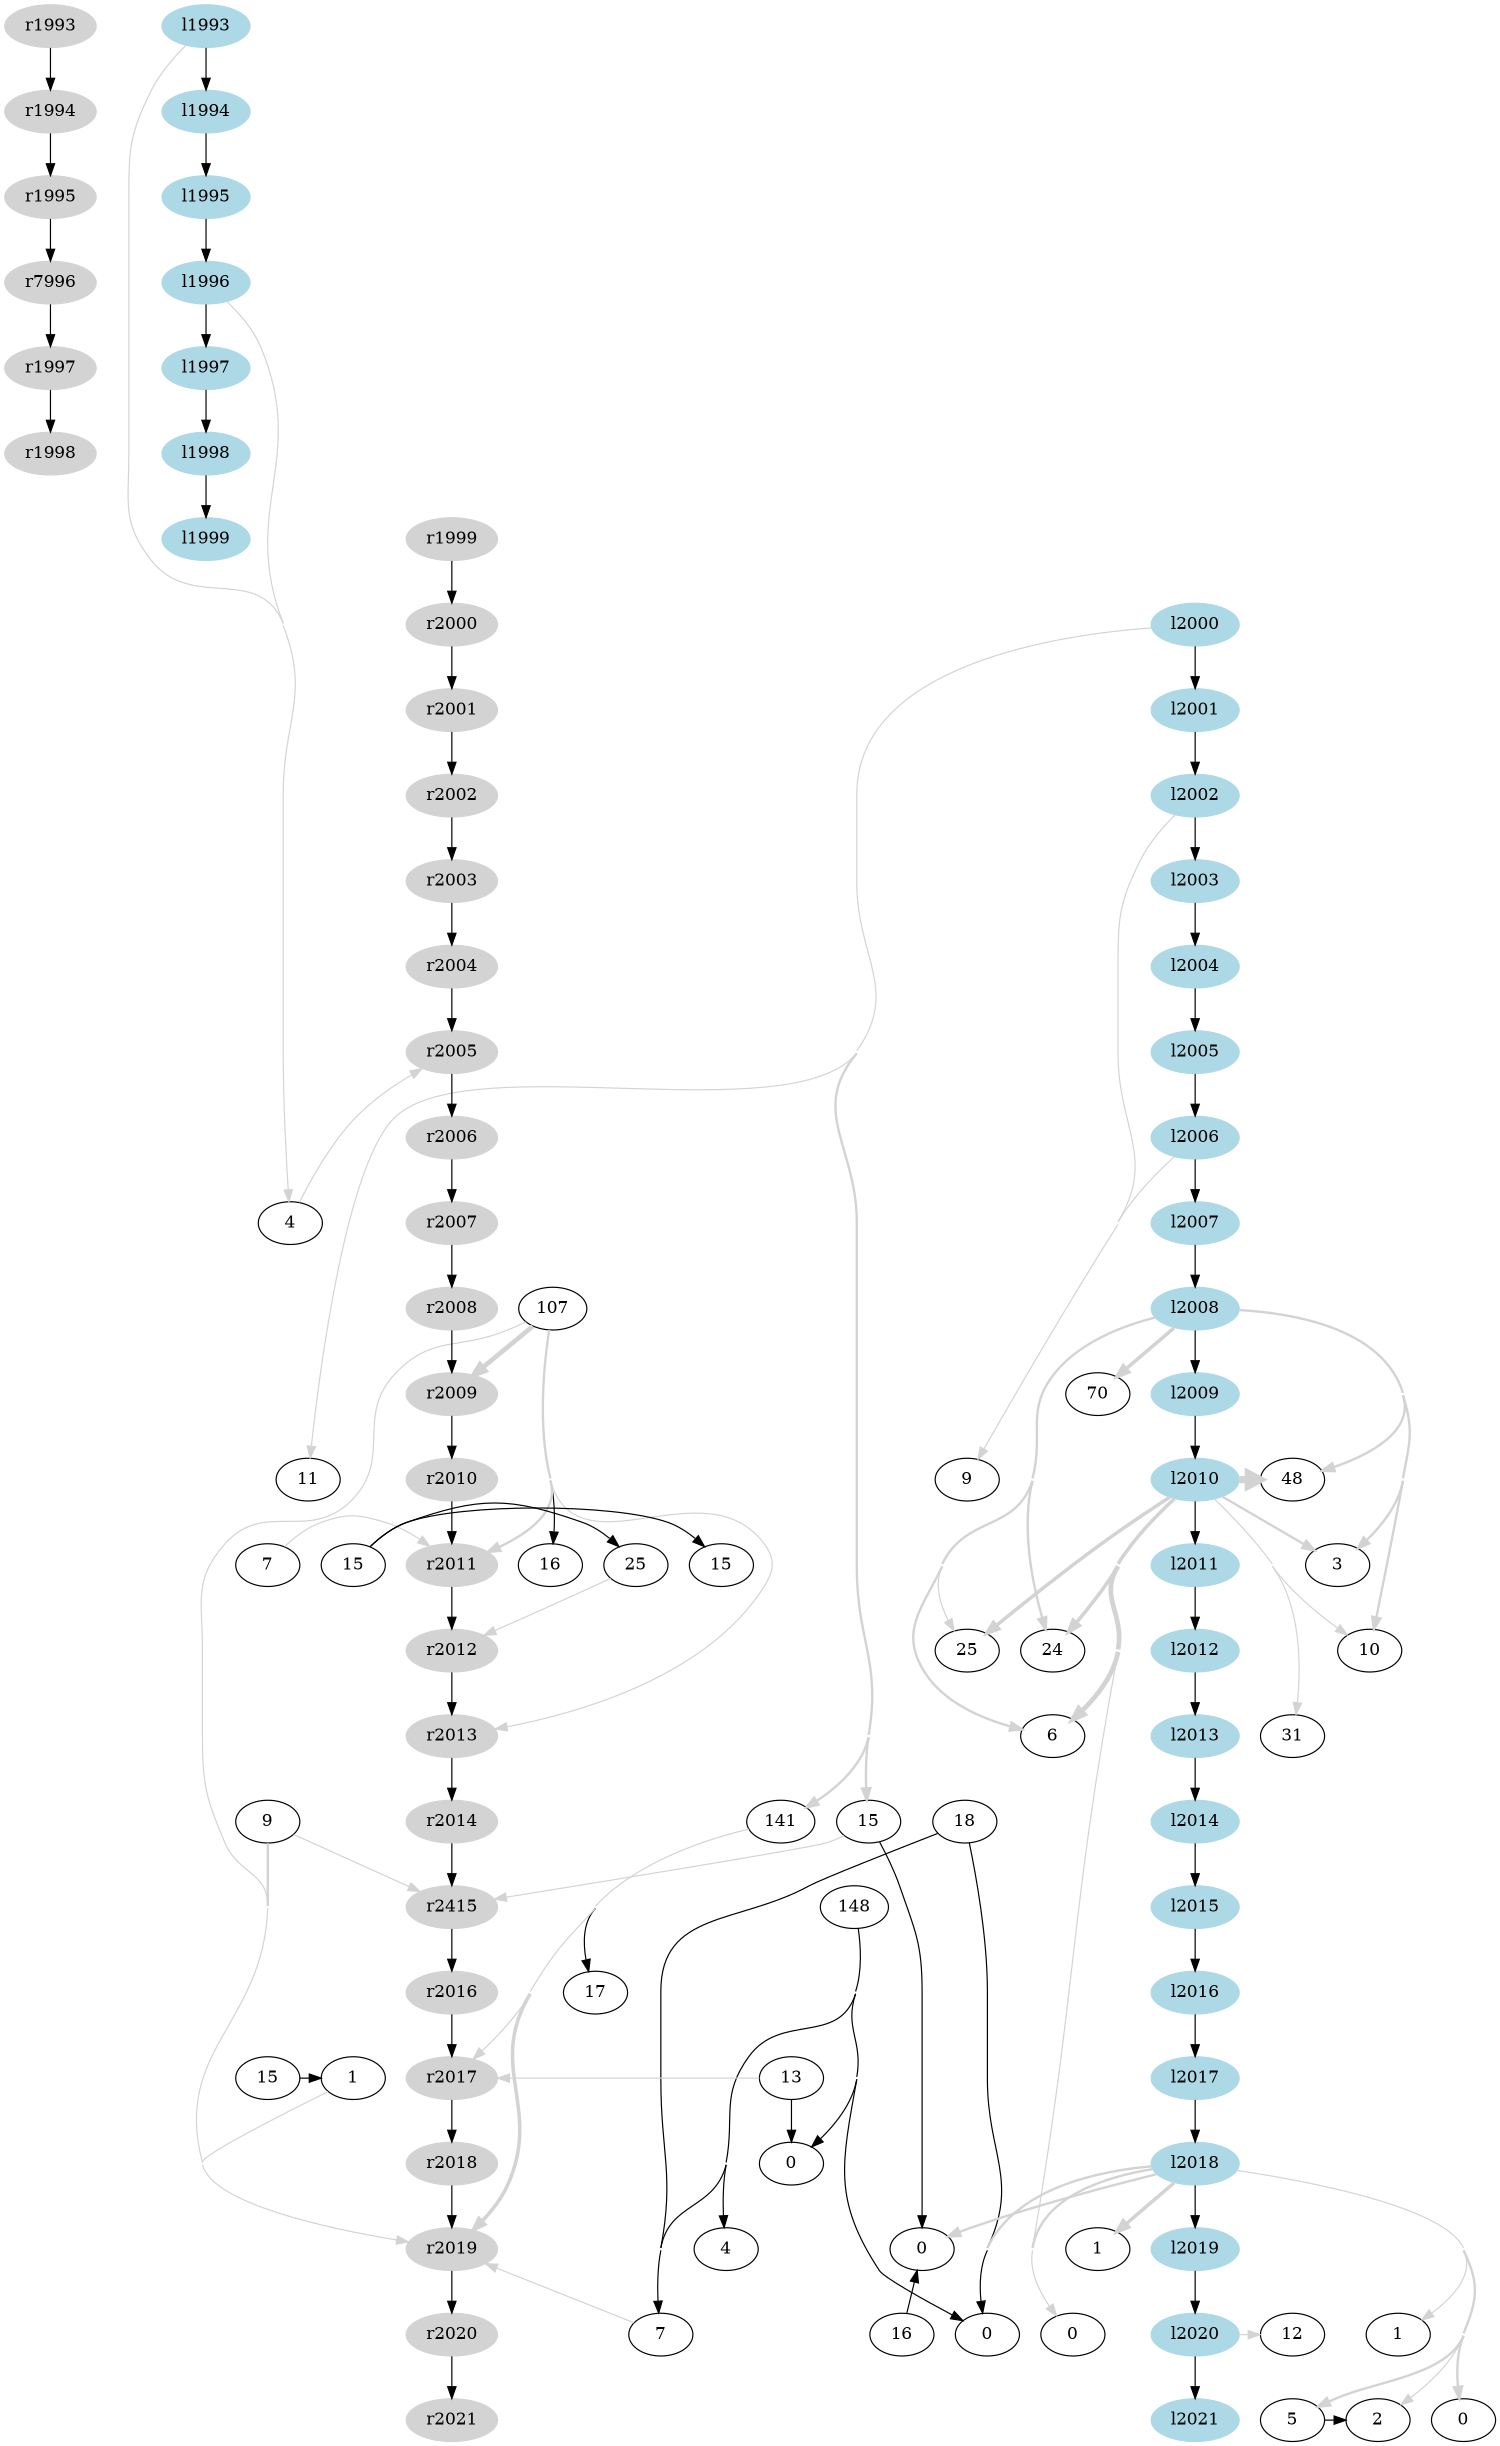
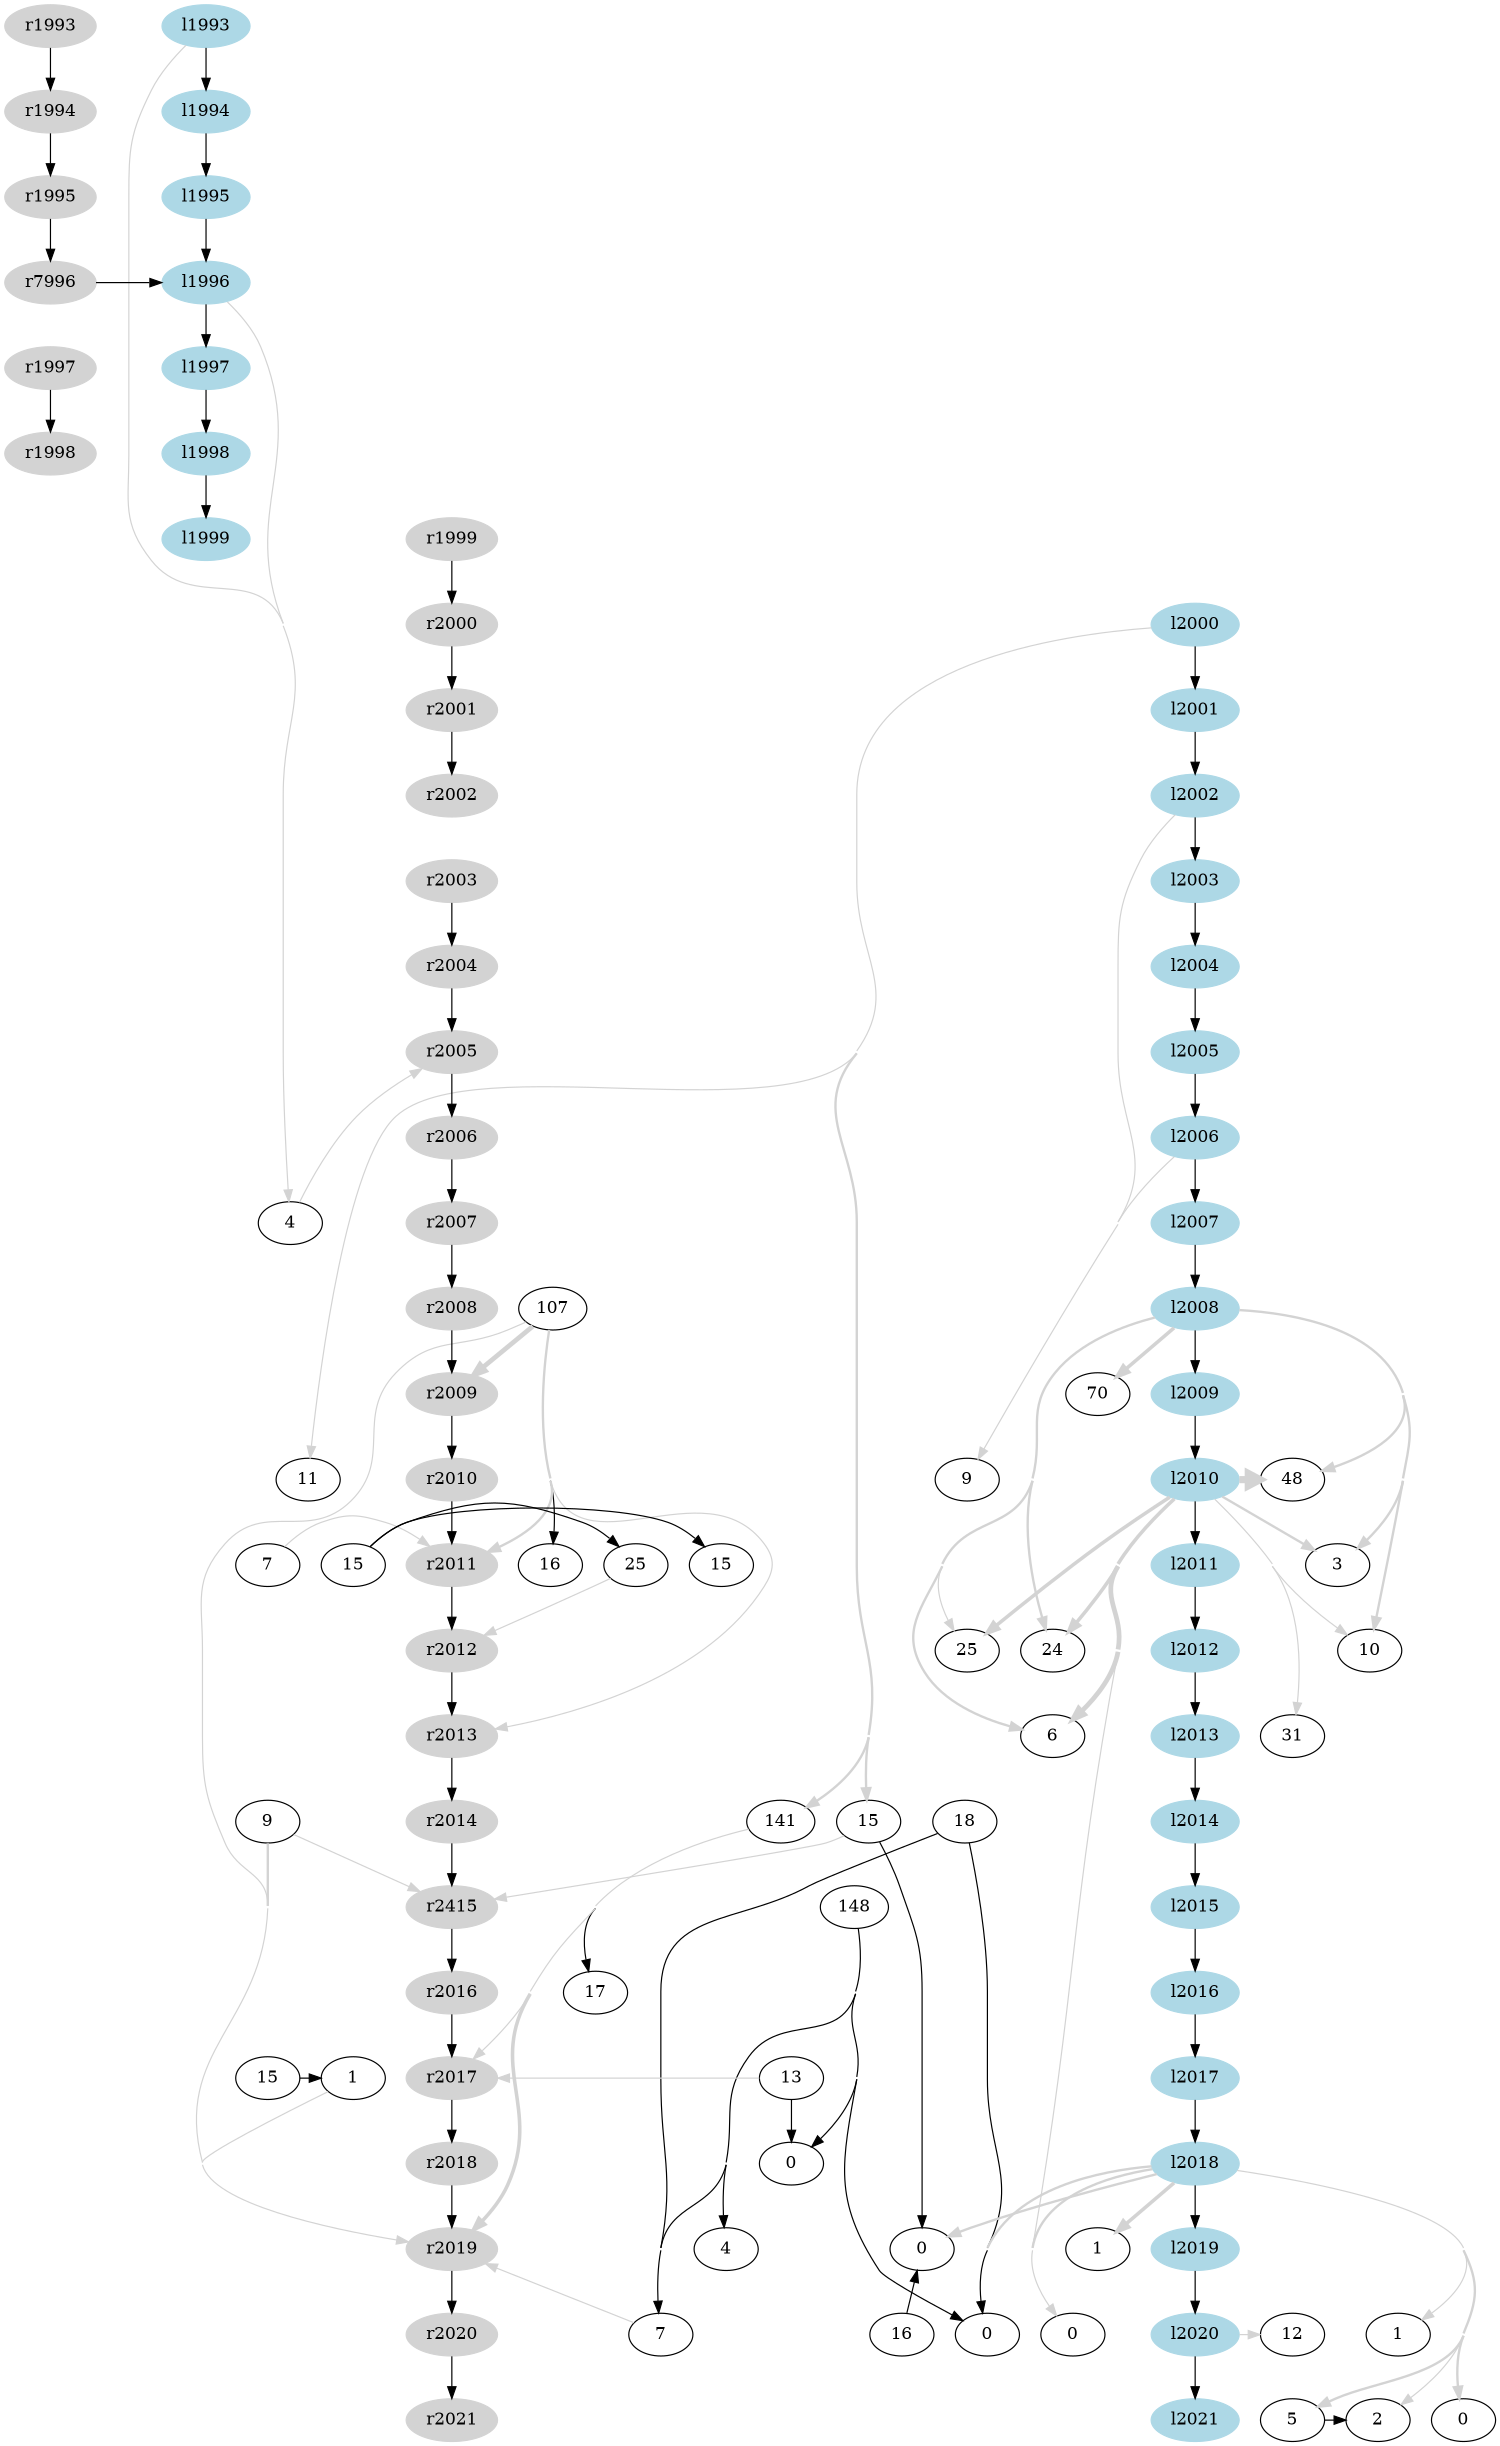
(50, 320) -> (121, 283)
(452, 833) -> none
